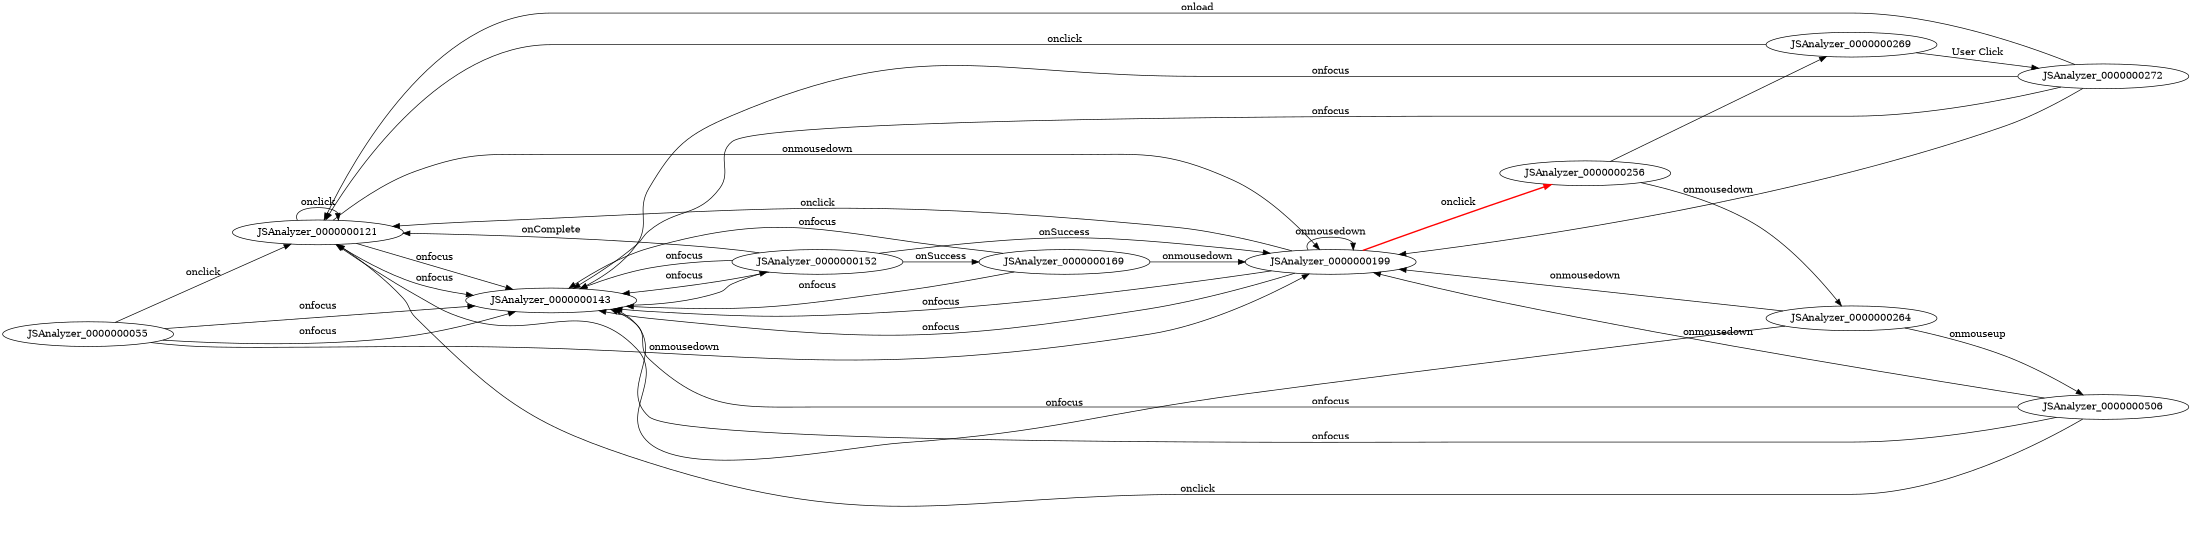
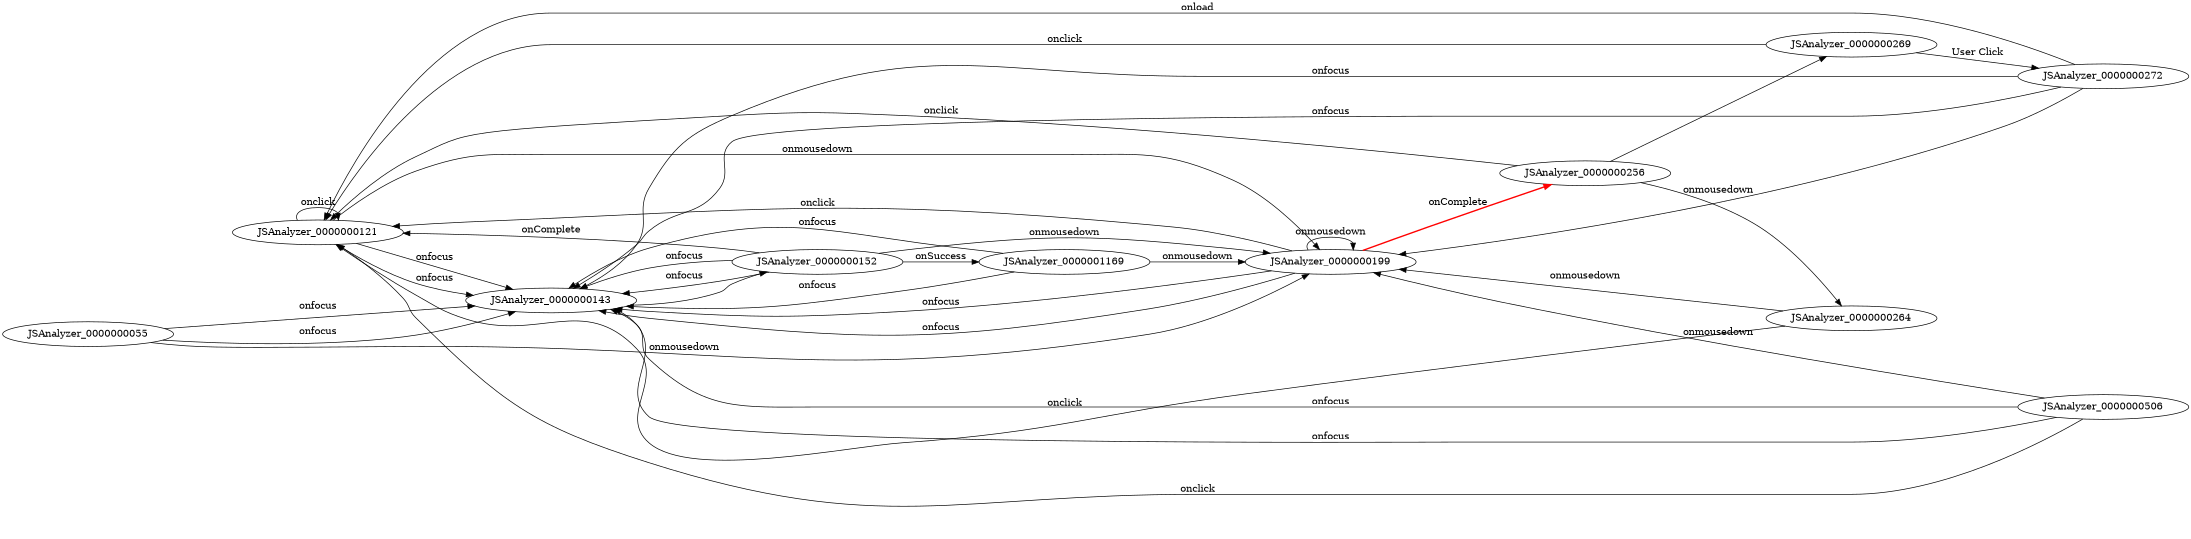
(1458, 202) -> (1458, 202)
(1064, 233) -> (1064, 233)
(1064, 262) -> (1064, 262)
(200, 285) -> (915, 116)
(1994, 352) -> none
(1064, 403) -> (1064, 403)
